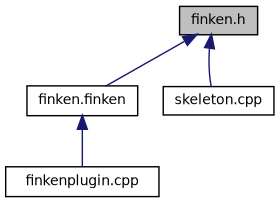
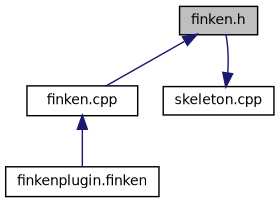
(209, 68) -> (228, 53)
(82, 101) -> (82, 101)
(82, 182) -> (82, 182)
